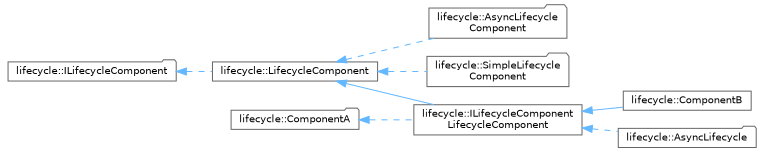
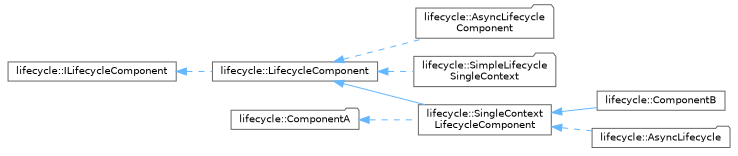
(92, 71) -> (92, 71)
(498, 71) -> (485, 71)
(498, 120) -> (485, 120)
